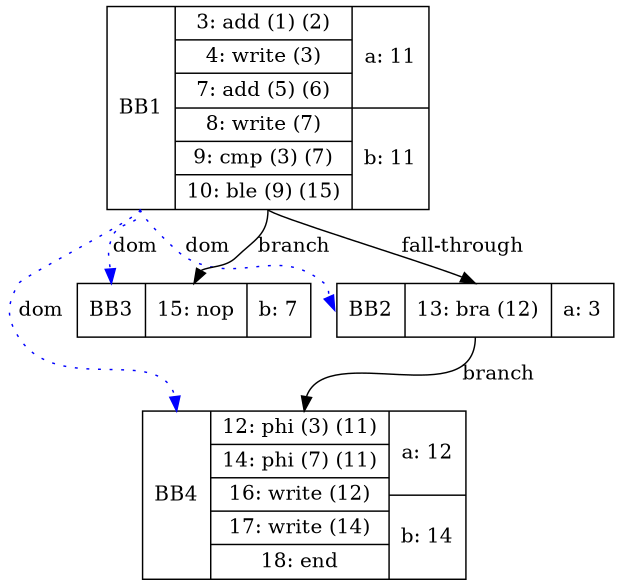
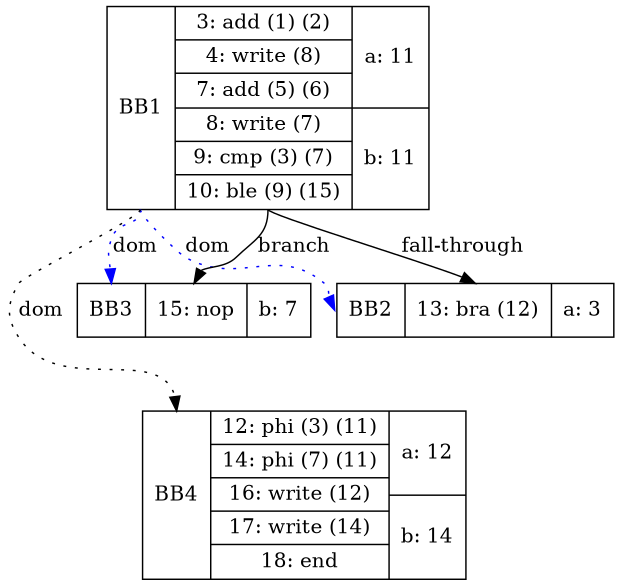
(264, 56) -> (264, 56)
(13, 327) -> (13, 327)
(397, 374) -> none
